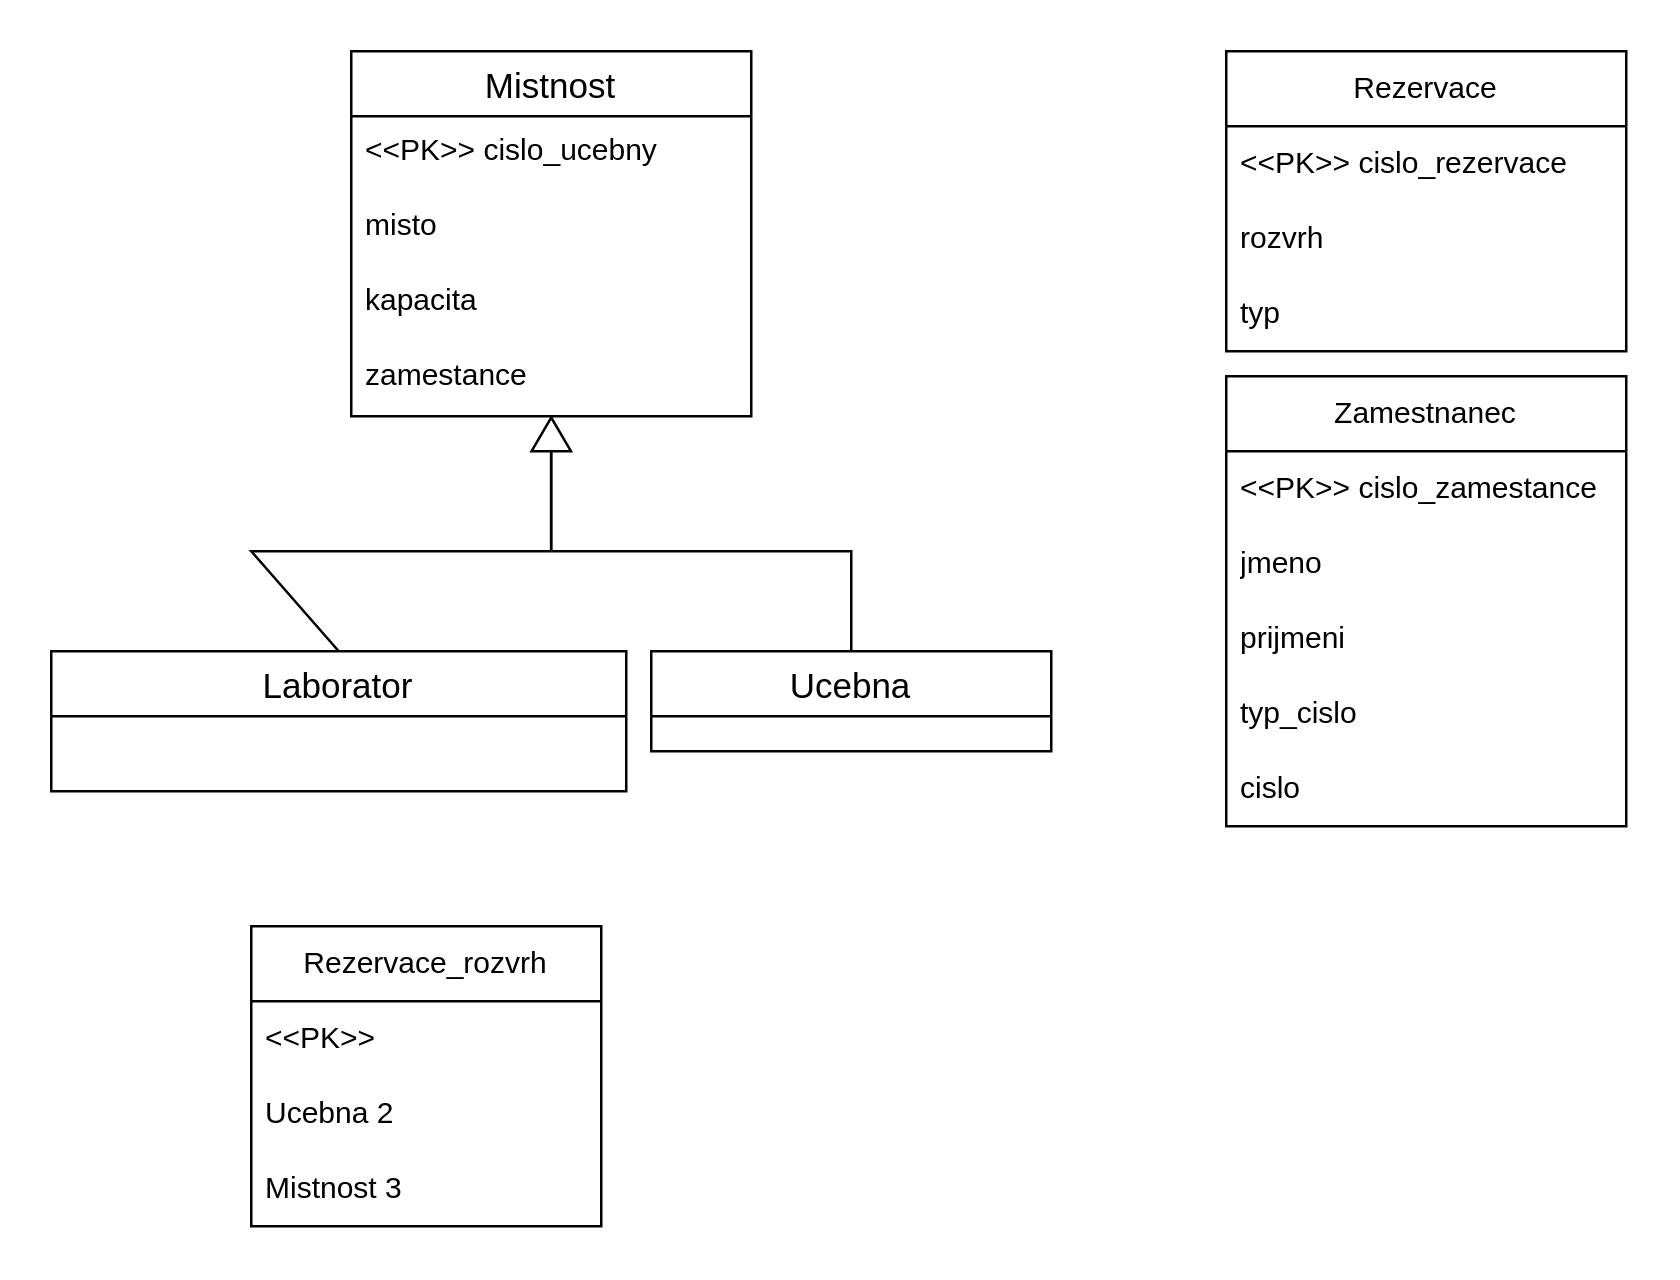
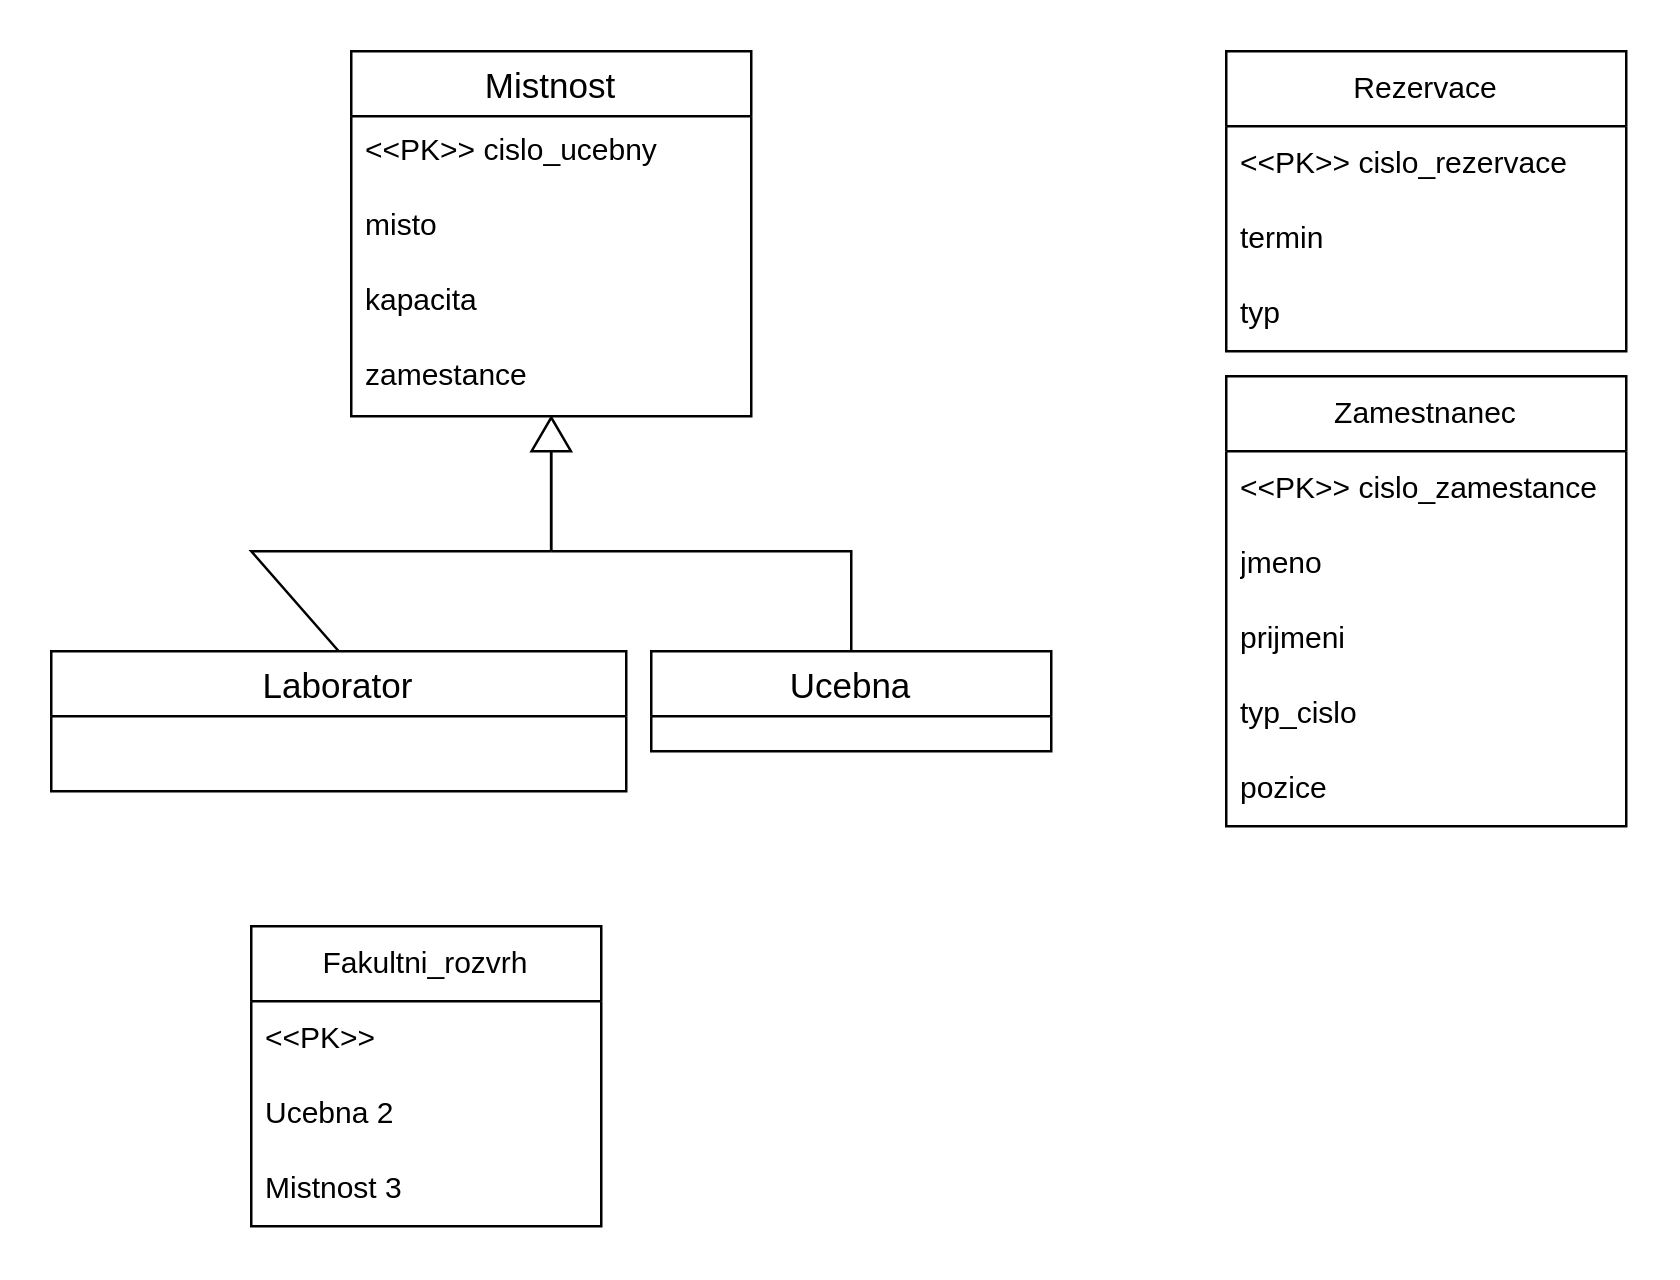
(1292, 239) -> (1288, 239)
(1275, 789) -> (1288, 789)
(426, 964) -> (426, 964)
